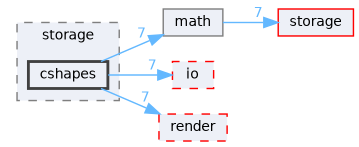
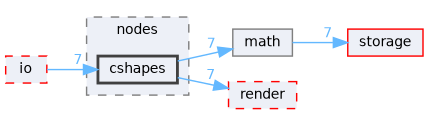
(68, 36) -> (138, 31)
(133, 75) -> (65, 70)
